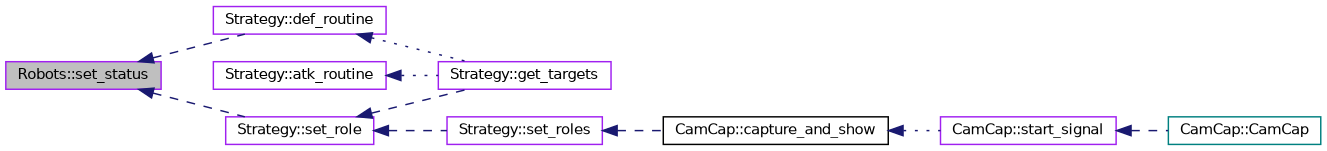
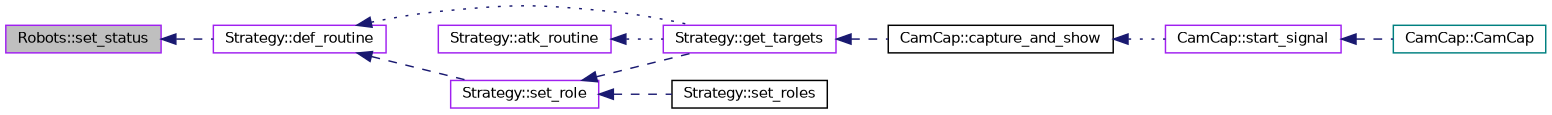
(199, 105) -> (420, 68)
(525, 131) -> (750, 94)
(640, 131) -> (869, 39)
